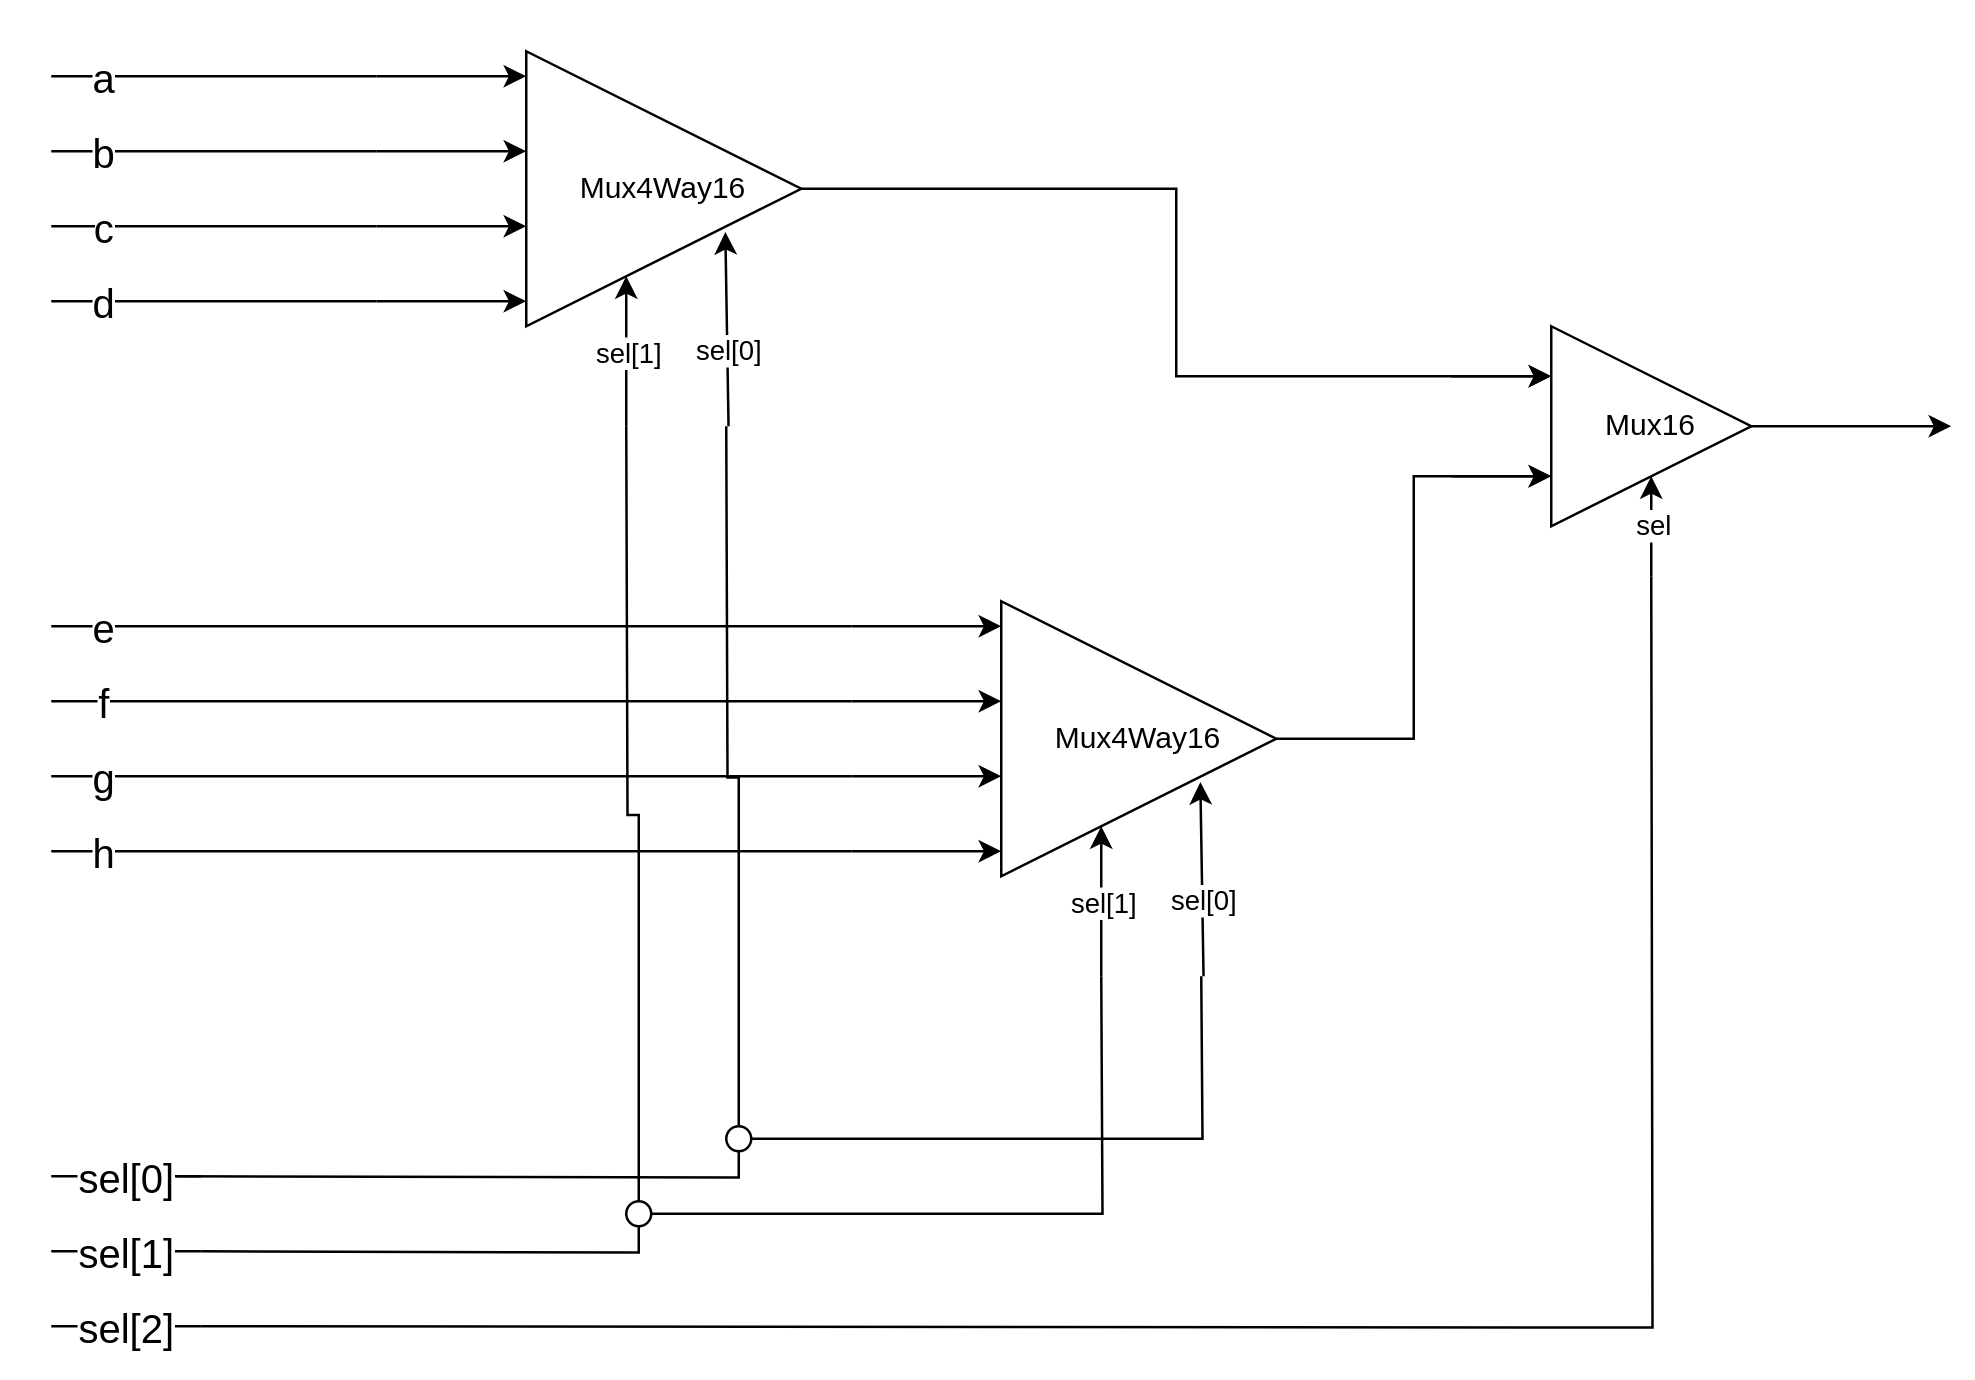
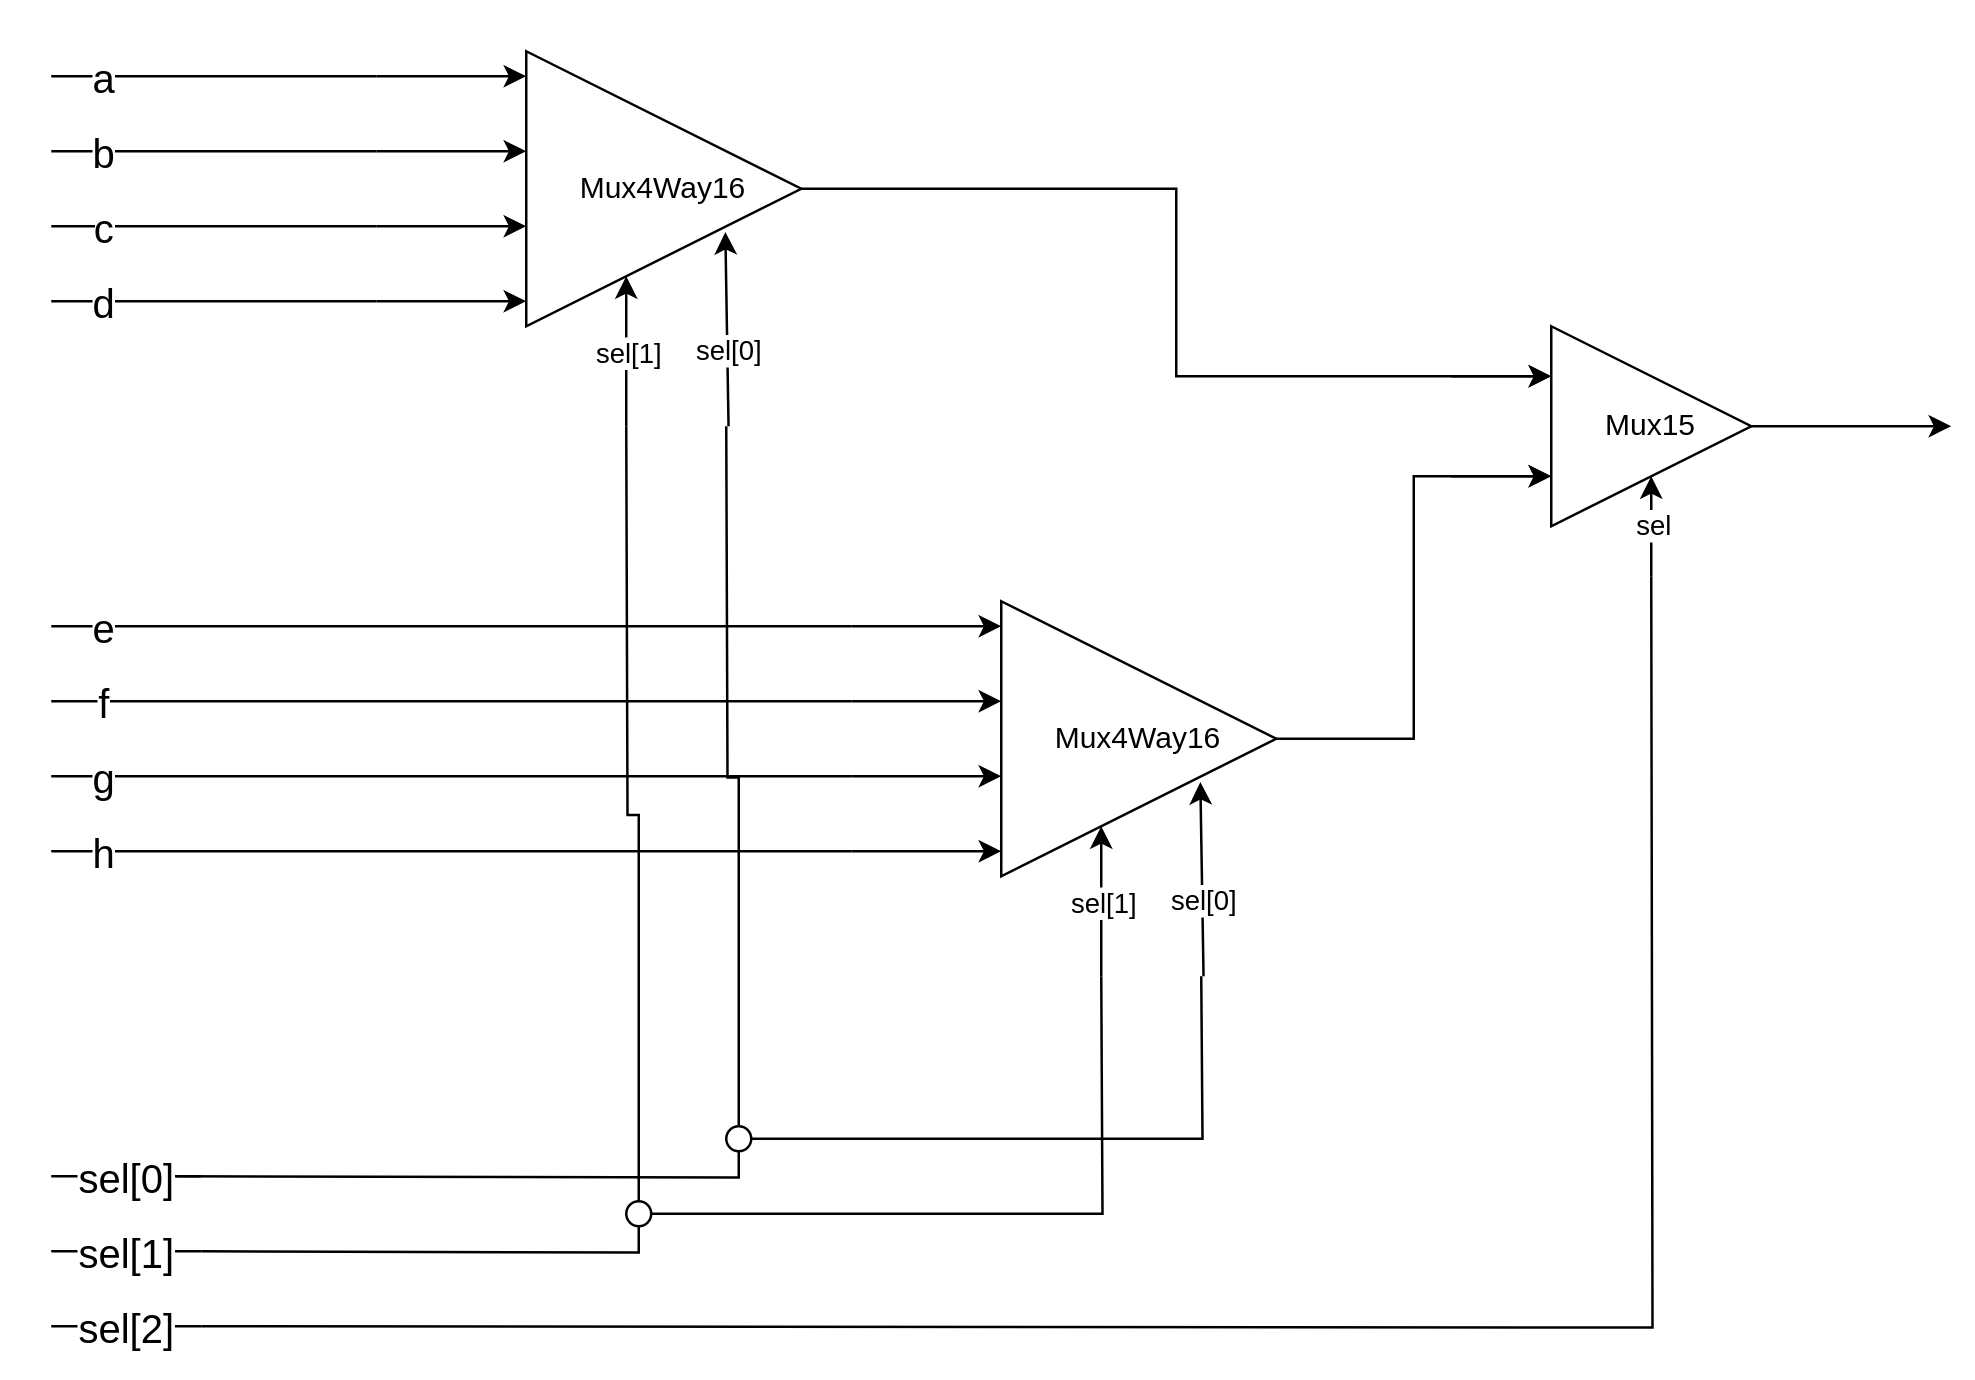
(1651, 426) -> (1651, 426)
